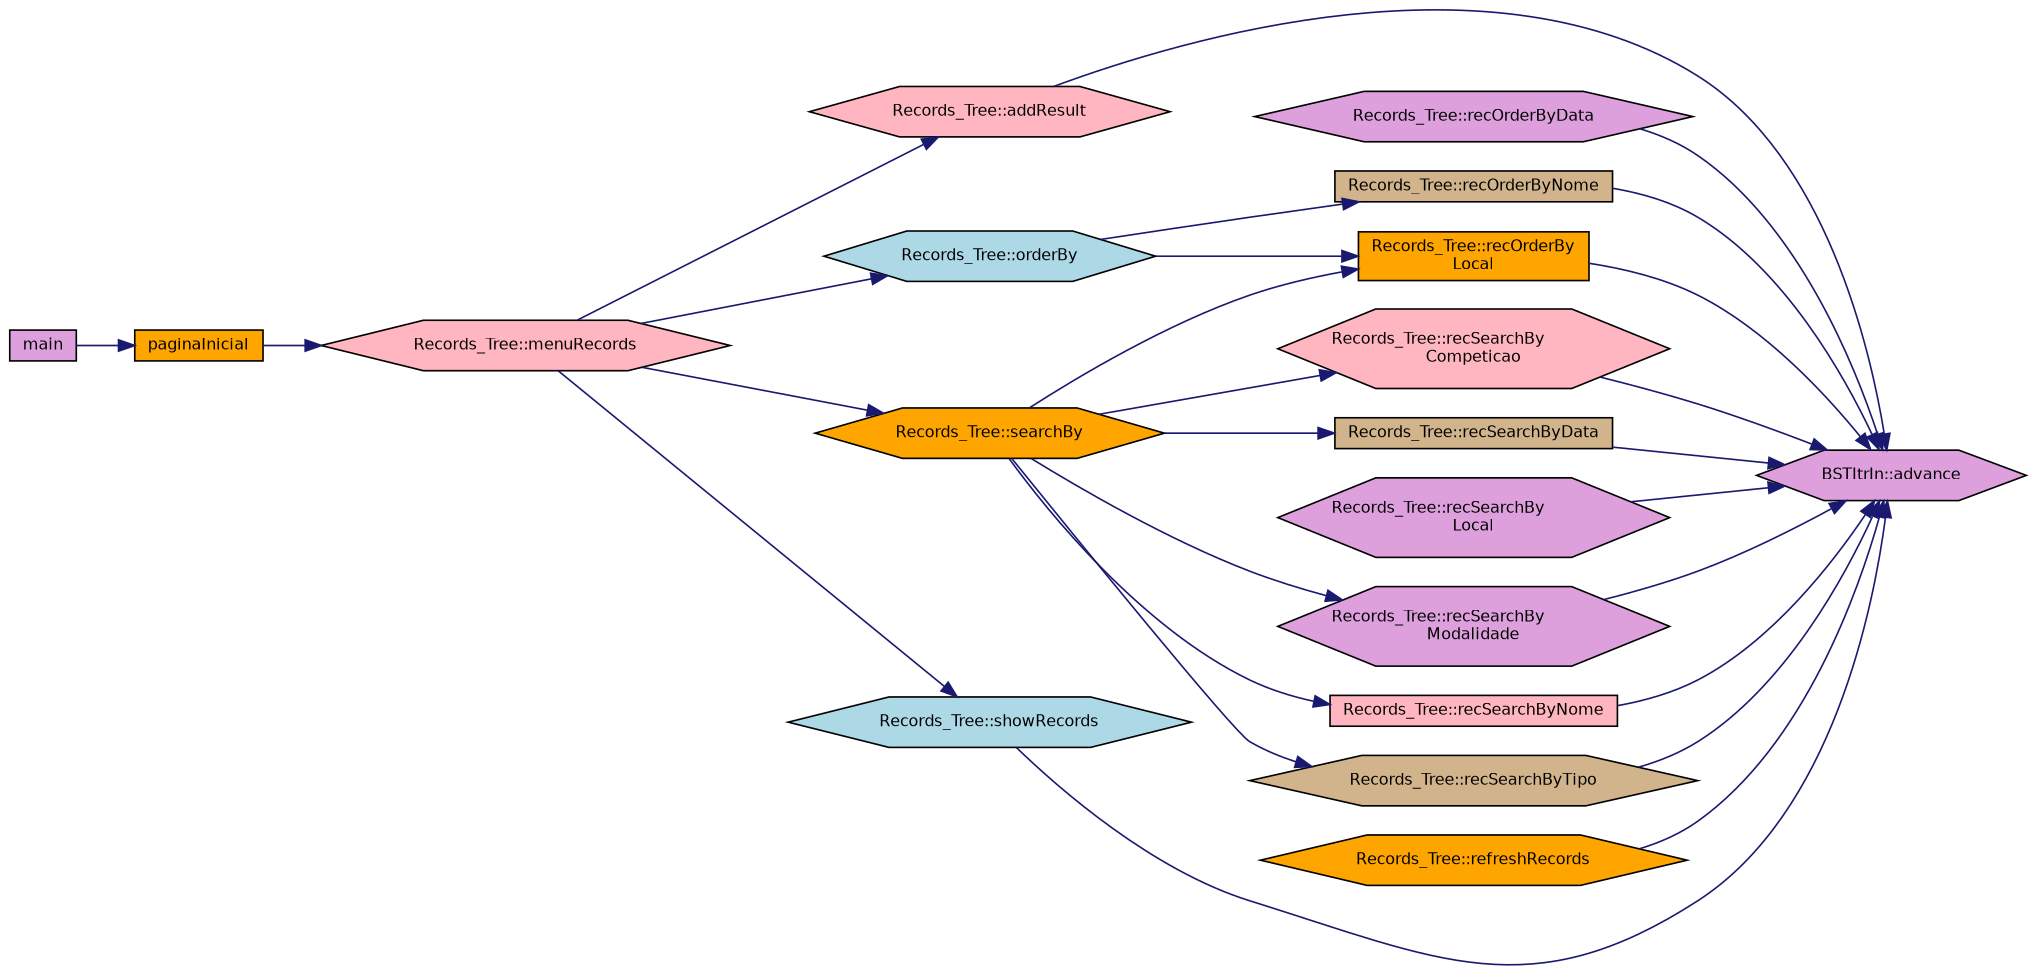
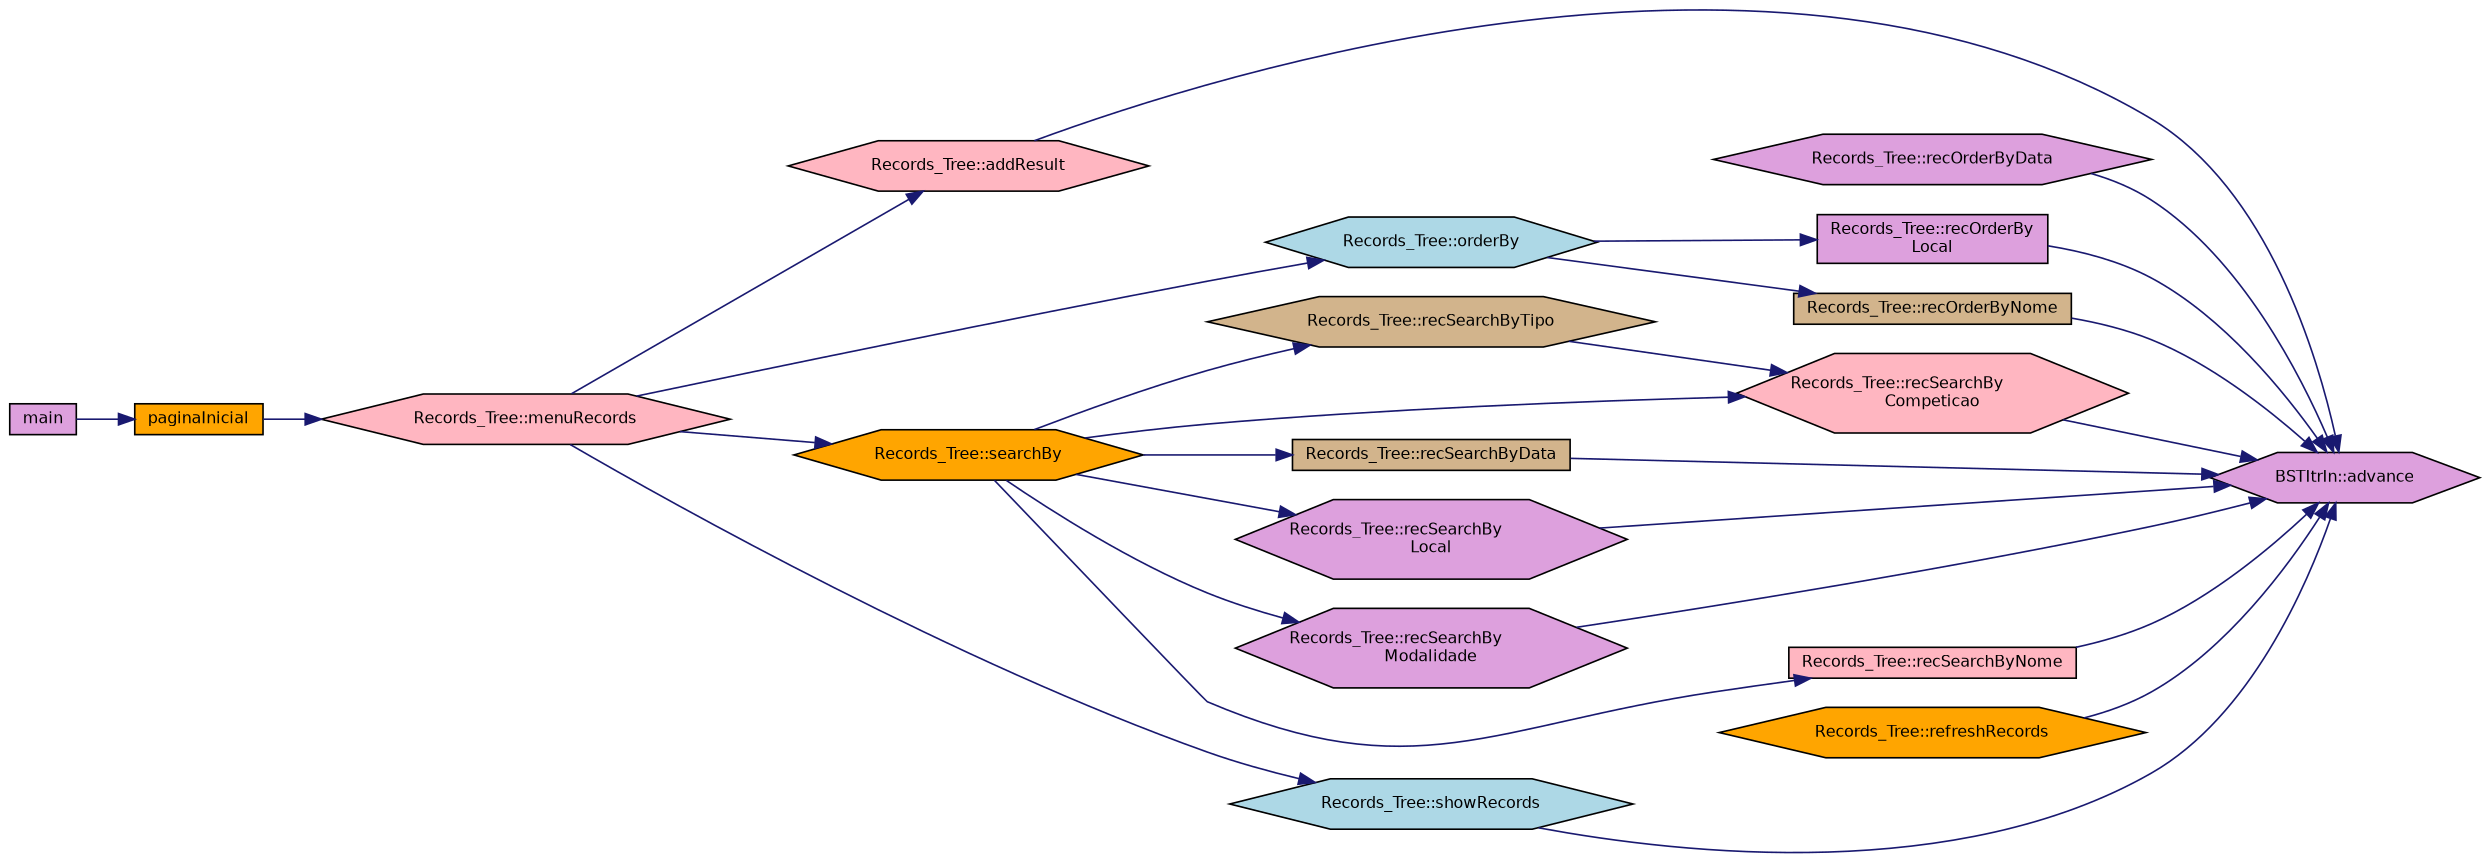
(1474, 256) -> (1933, 239)
(1179, 324) -> (1178, 493)
(1780, 667) -> (1670, 356)
